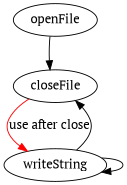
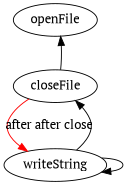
(49, 49) -> (61, 58)
(49, 126) -> (49, 126)
